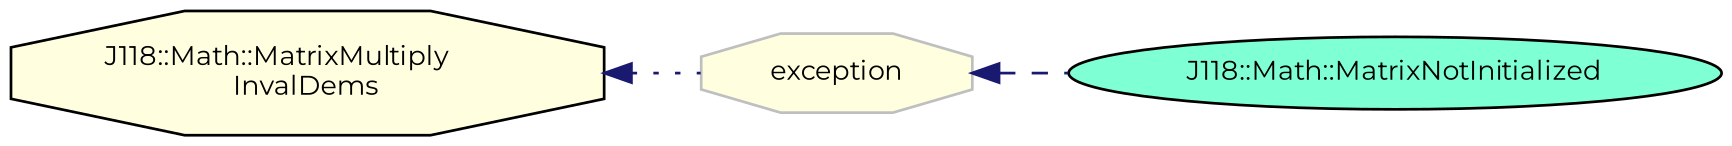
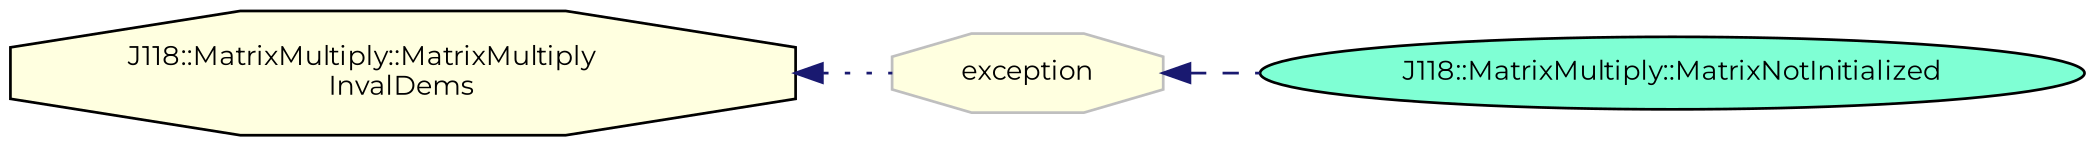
(308, 73) -> (403, 73)
(1395, 73) -> (1672, 73)
